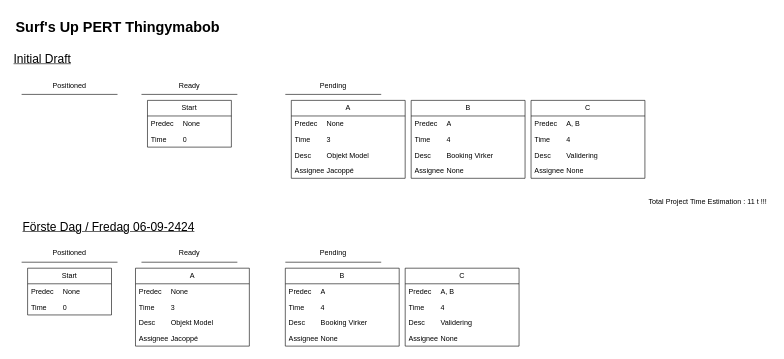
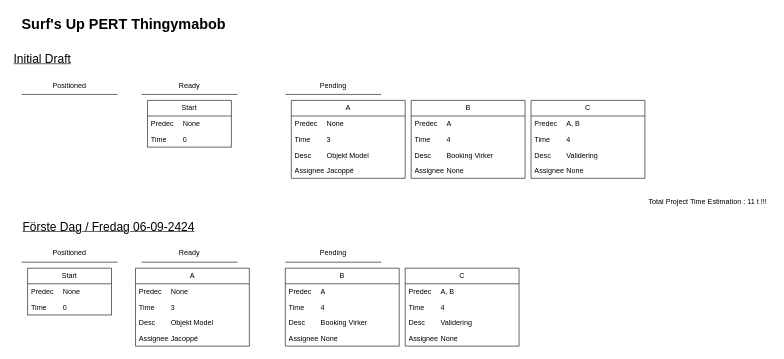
(117, 27) -> (123, 24)
